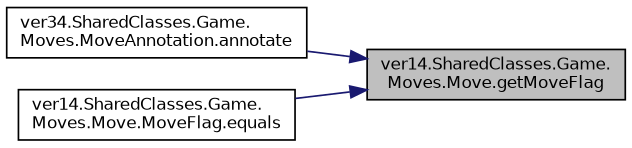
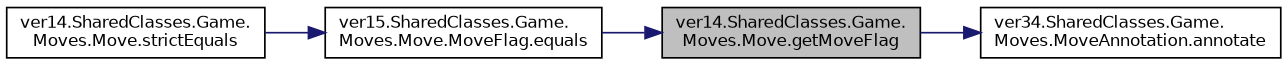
none -> (136, 33)
(329, 54) -> (942, 33)
(157, 115) -> (464, 33)
